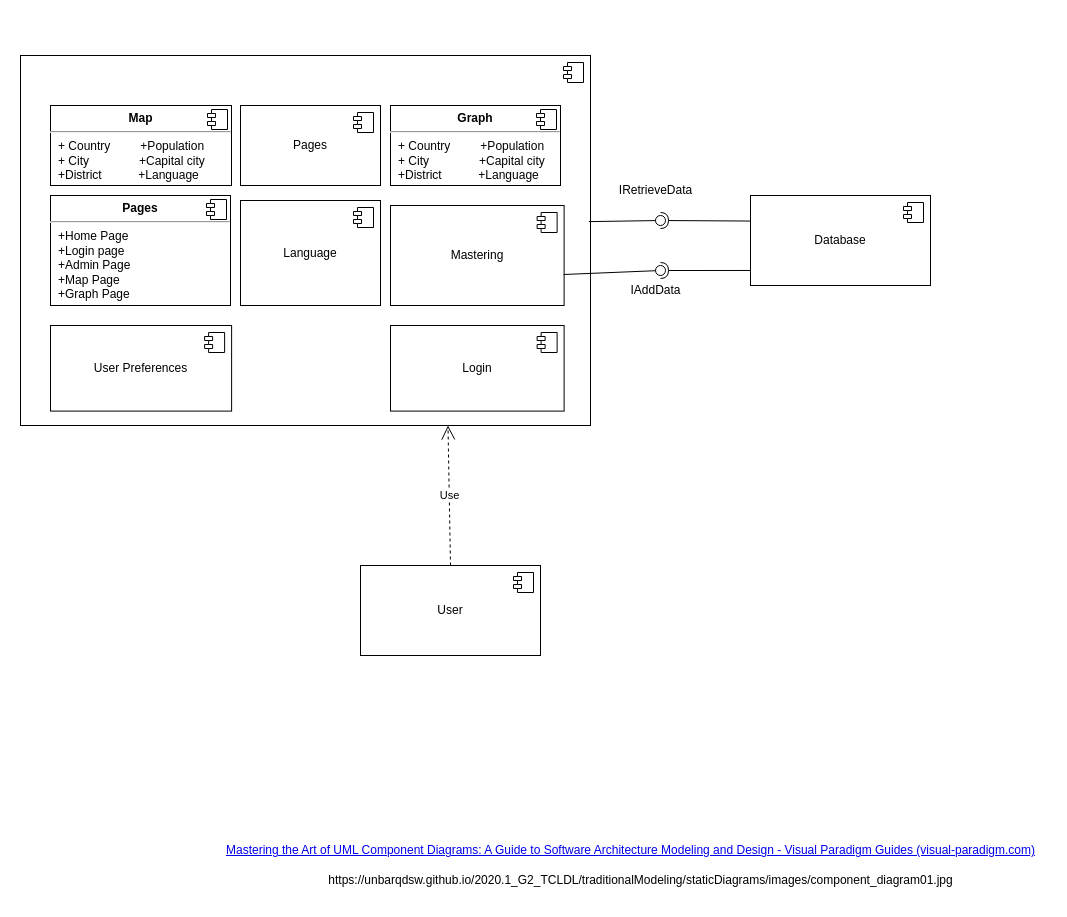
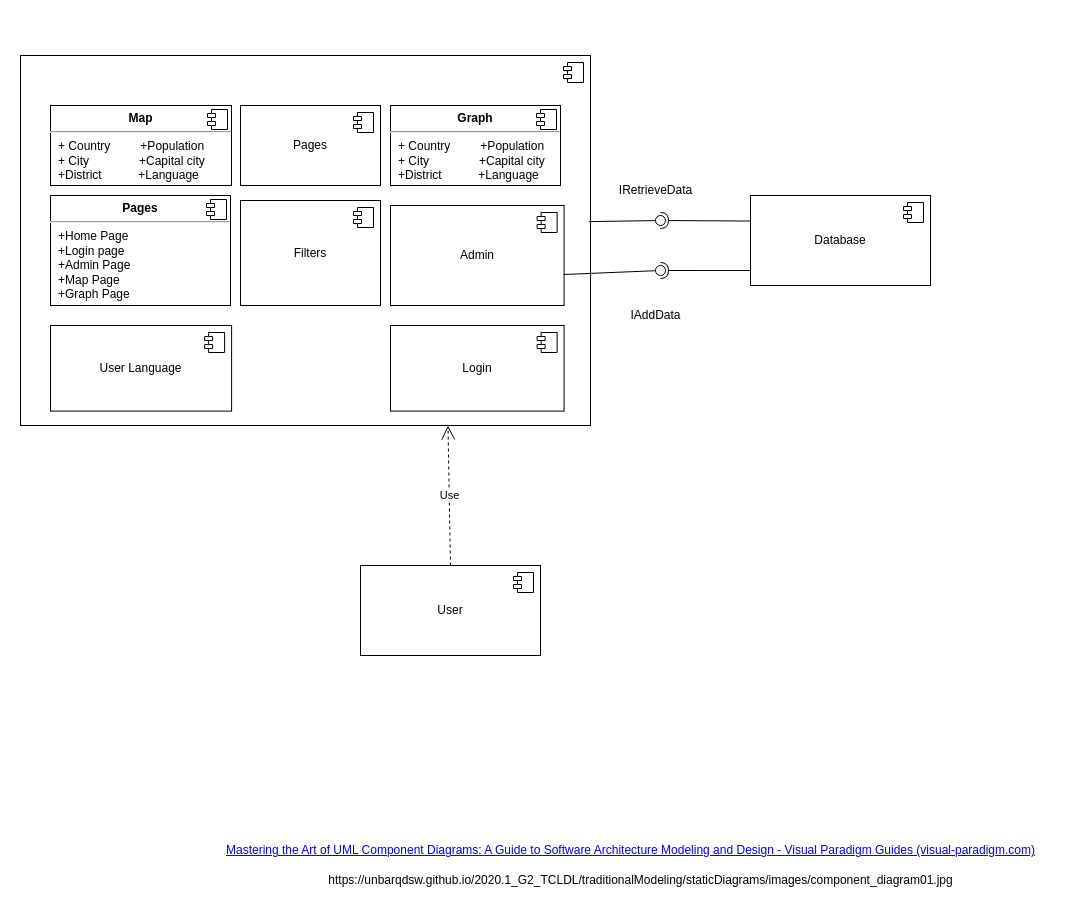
(311, 254) -> (311, 254)
(478, 256) -> (478, 256)
(656, 291) -> (656, 316)
(141, 369) -> (141, 369)
